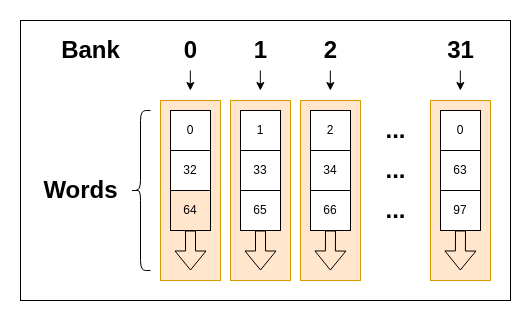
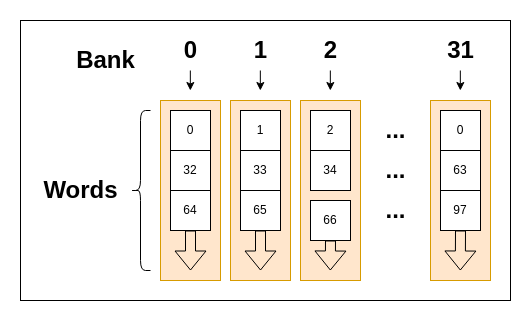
(91, 51) -> (106, 61)
(191, 211) -> (191, 211)
(331, 211) -> (331, 221)
